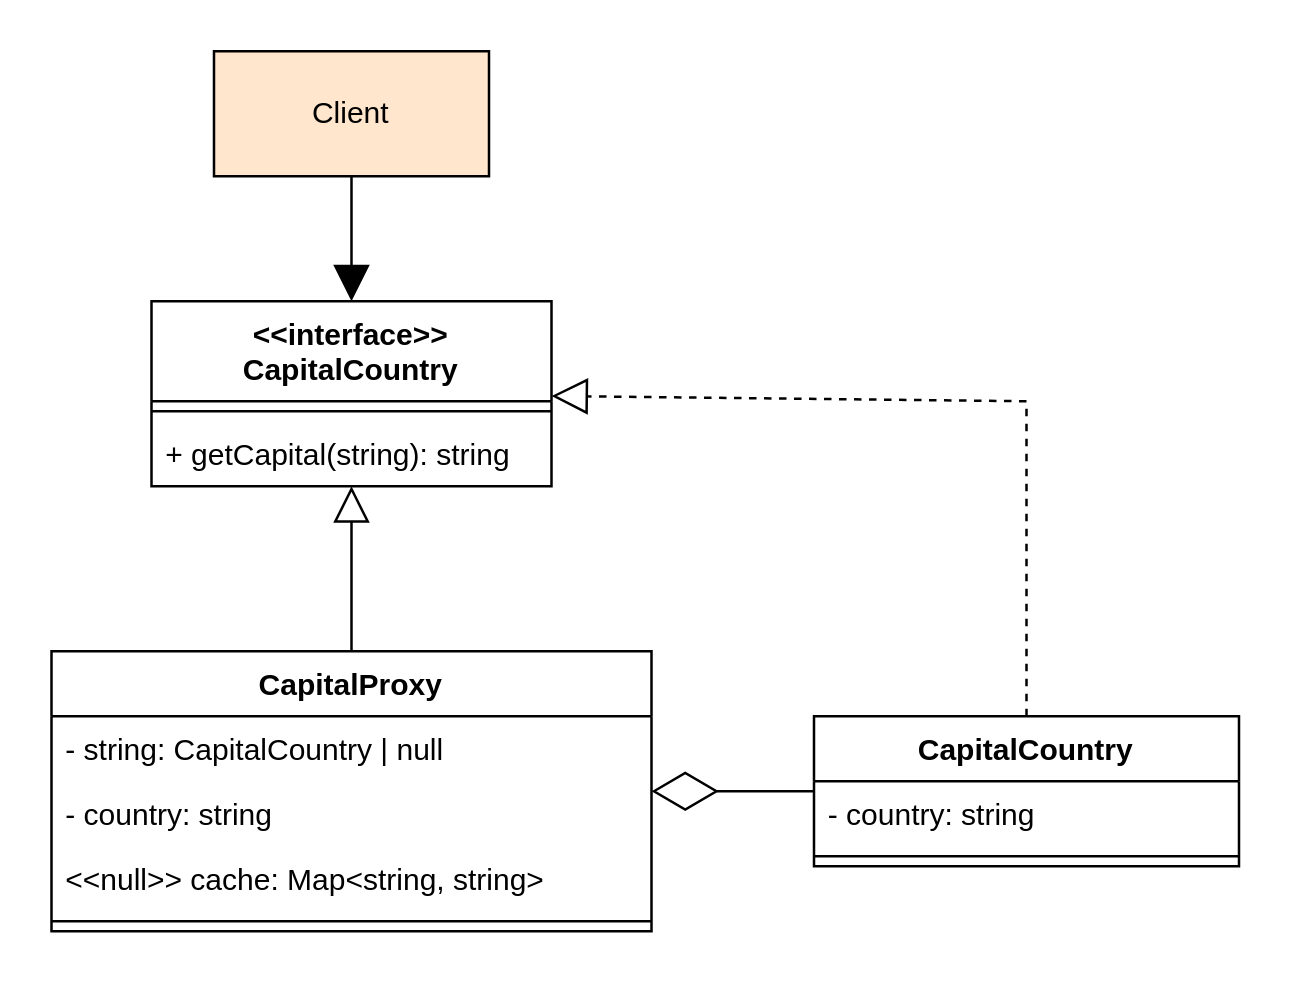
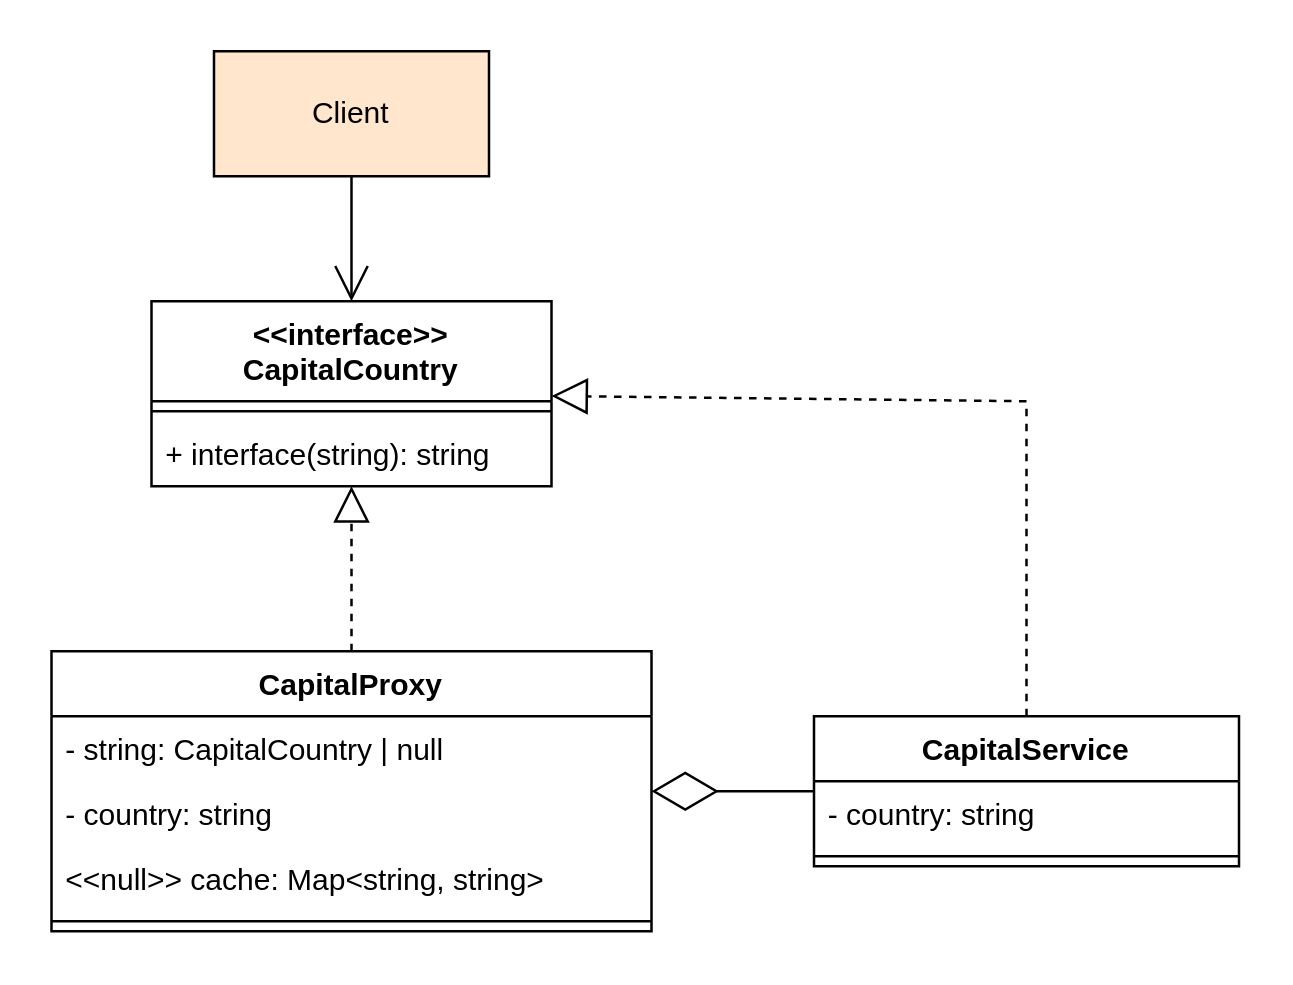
(351, 264) -> (351, 278)
(354, 475) -> (354, 475)
(351, 584) -> (351, 584)
(1026, 752) -> (1026, 752)
